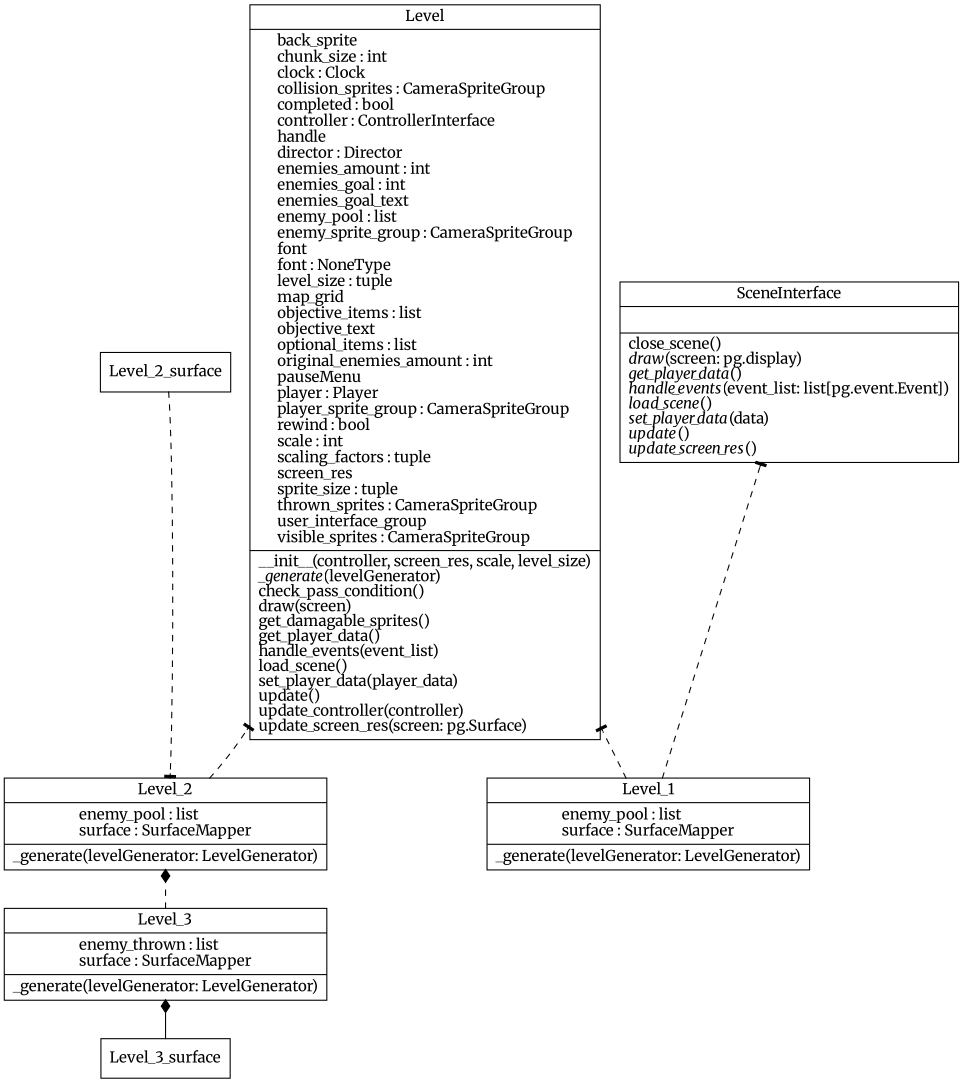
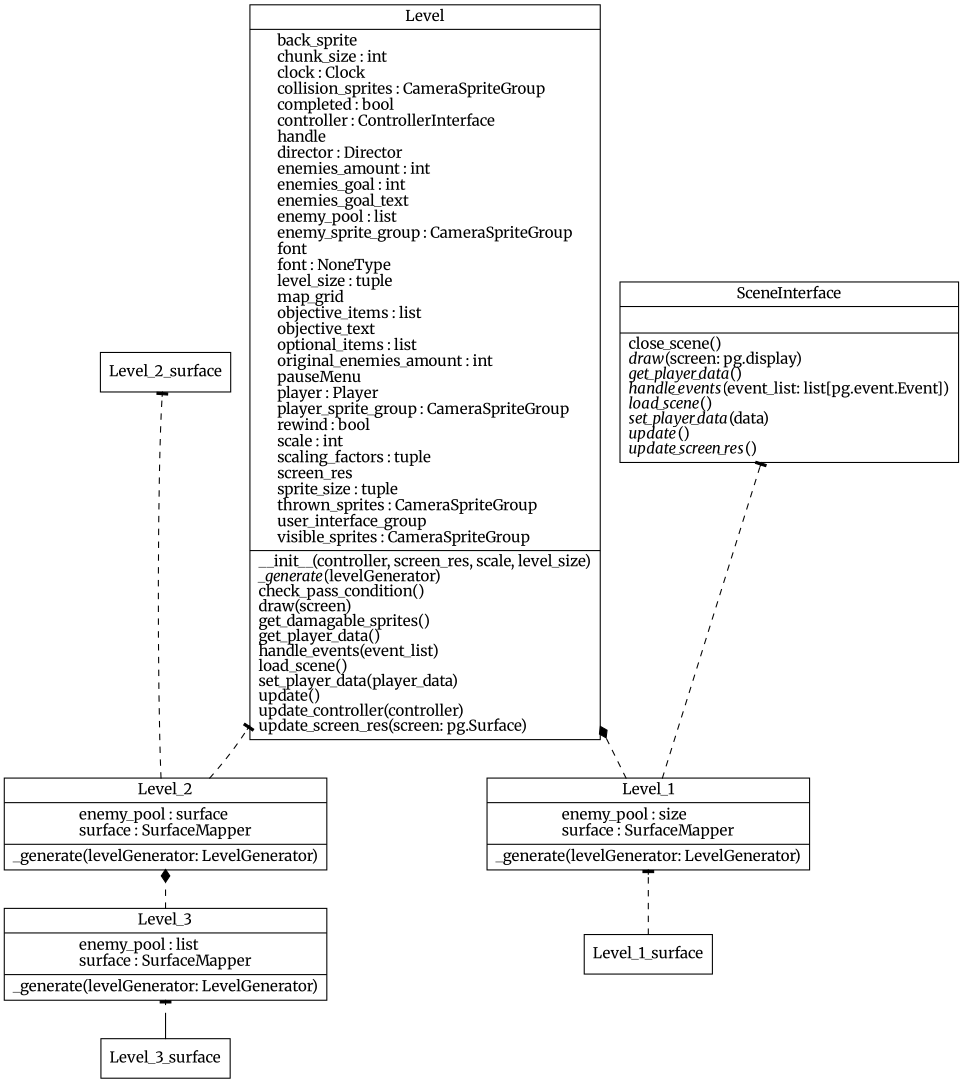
(173, 582) -> (158, 588)
(615, 755) -> (615, 755)
(139, 815) -> (154, 815)
(622, 815) -> (625, 815)
(149, 945) -> (139, 945)
none -> (648, 954)
(166, 1026) -> (166, 1026)
